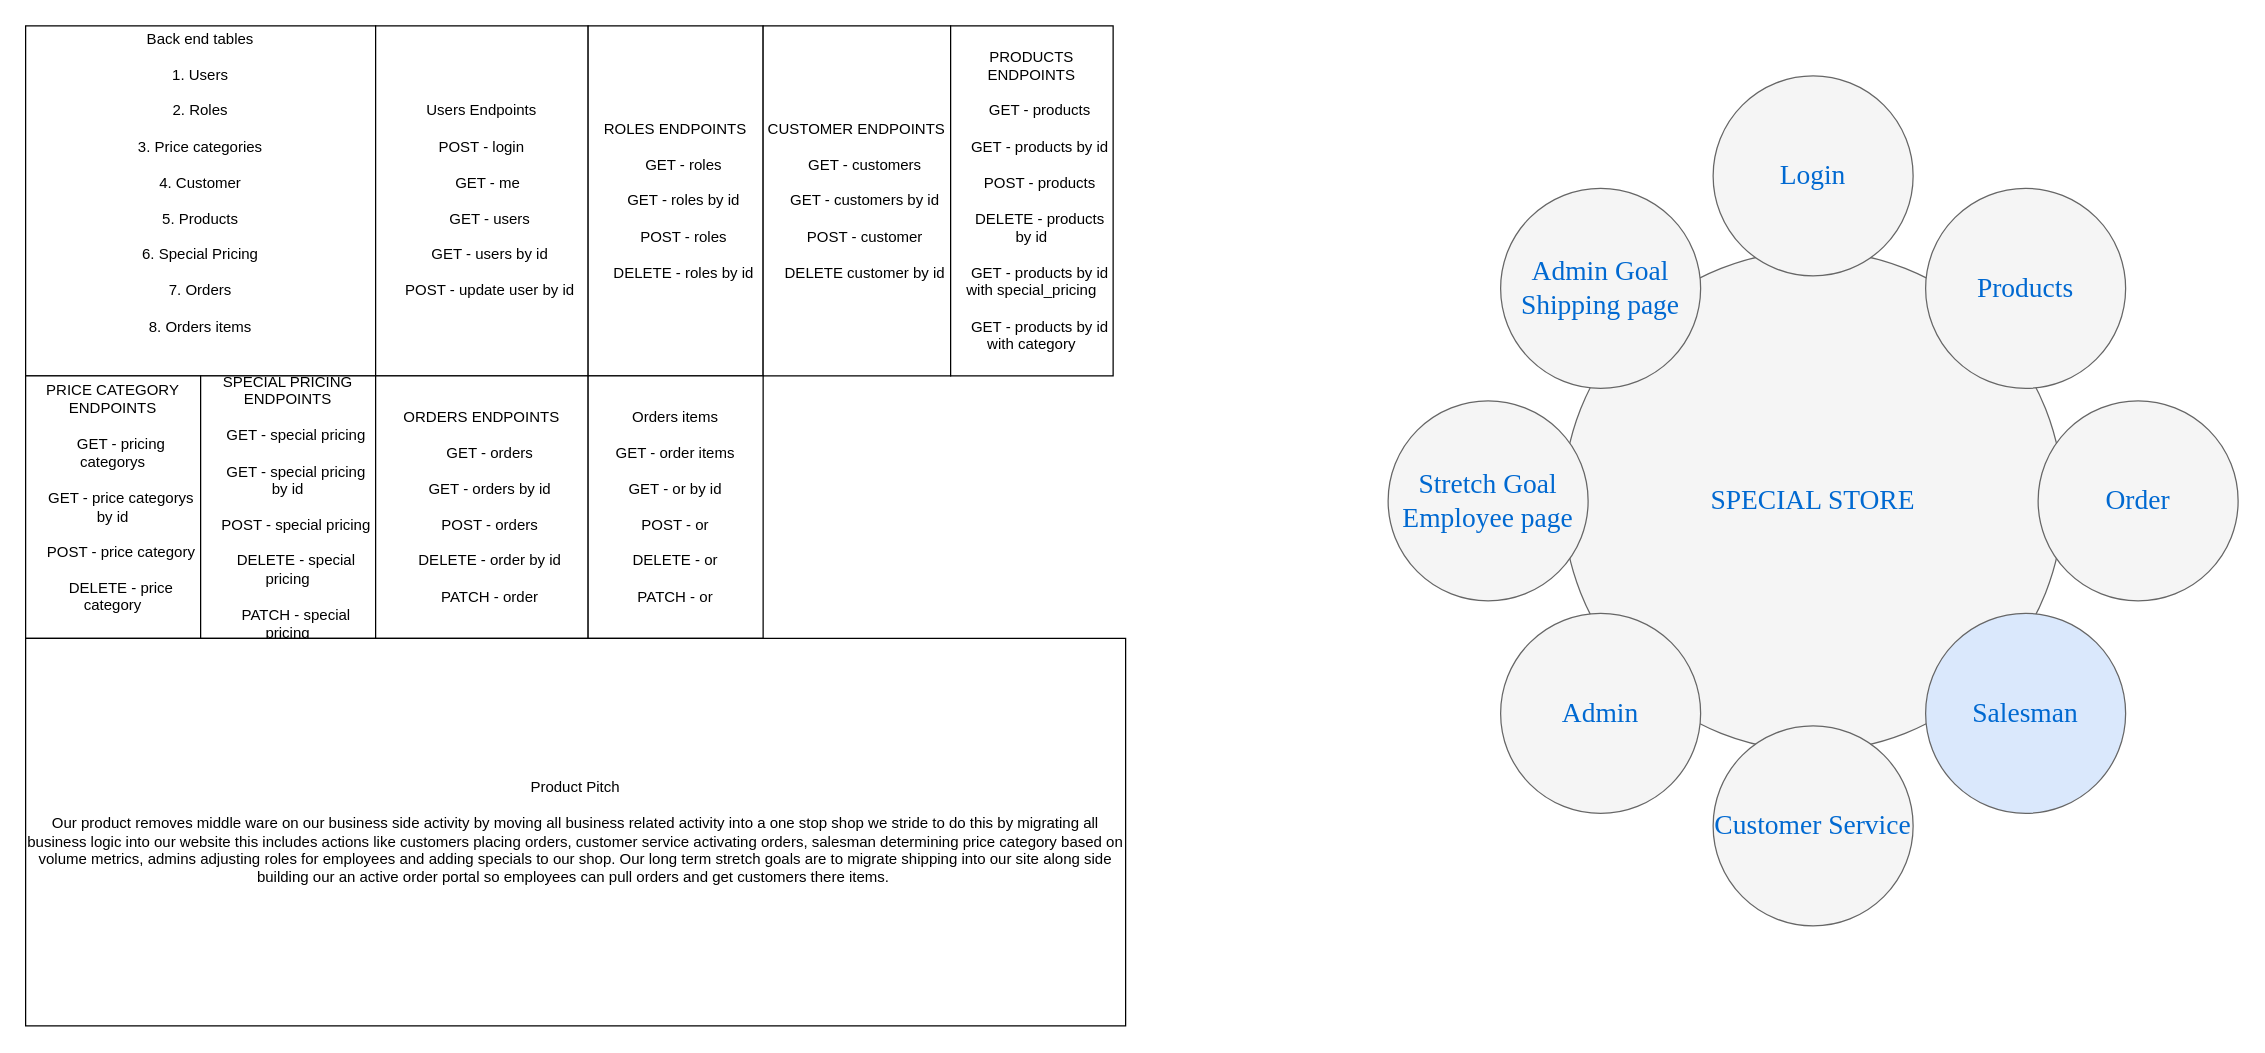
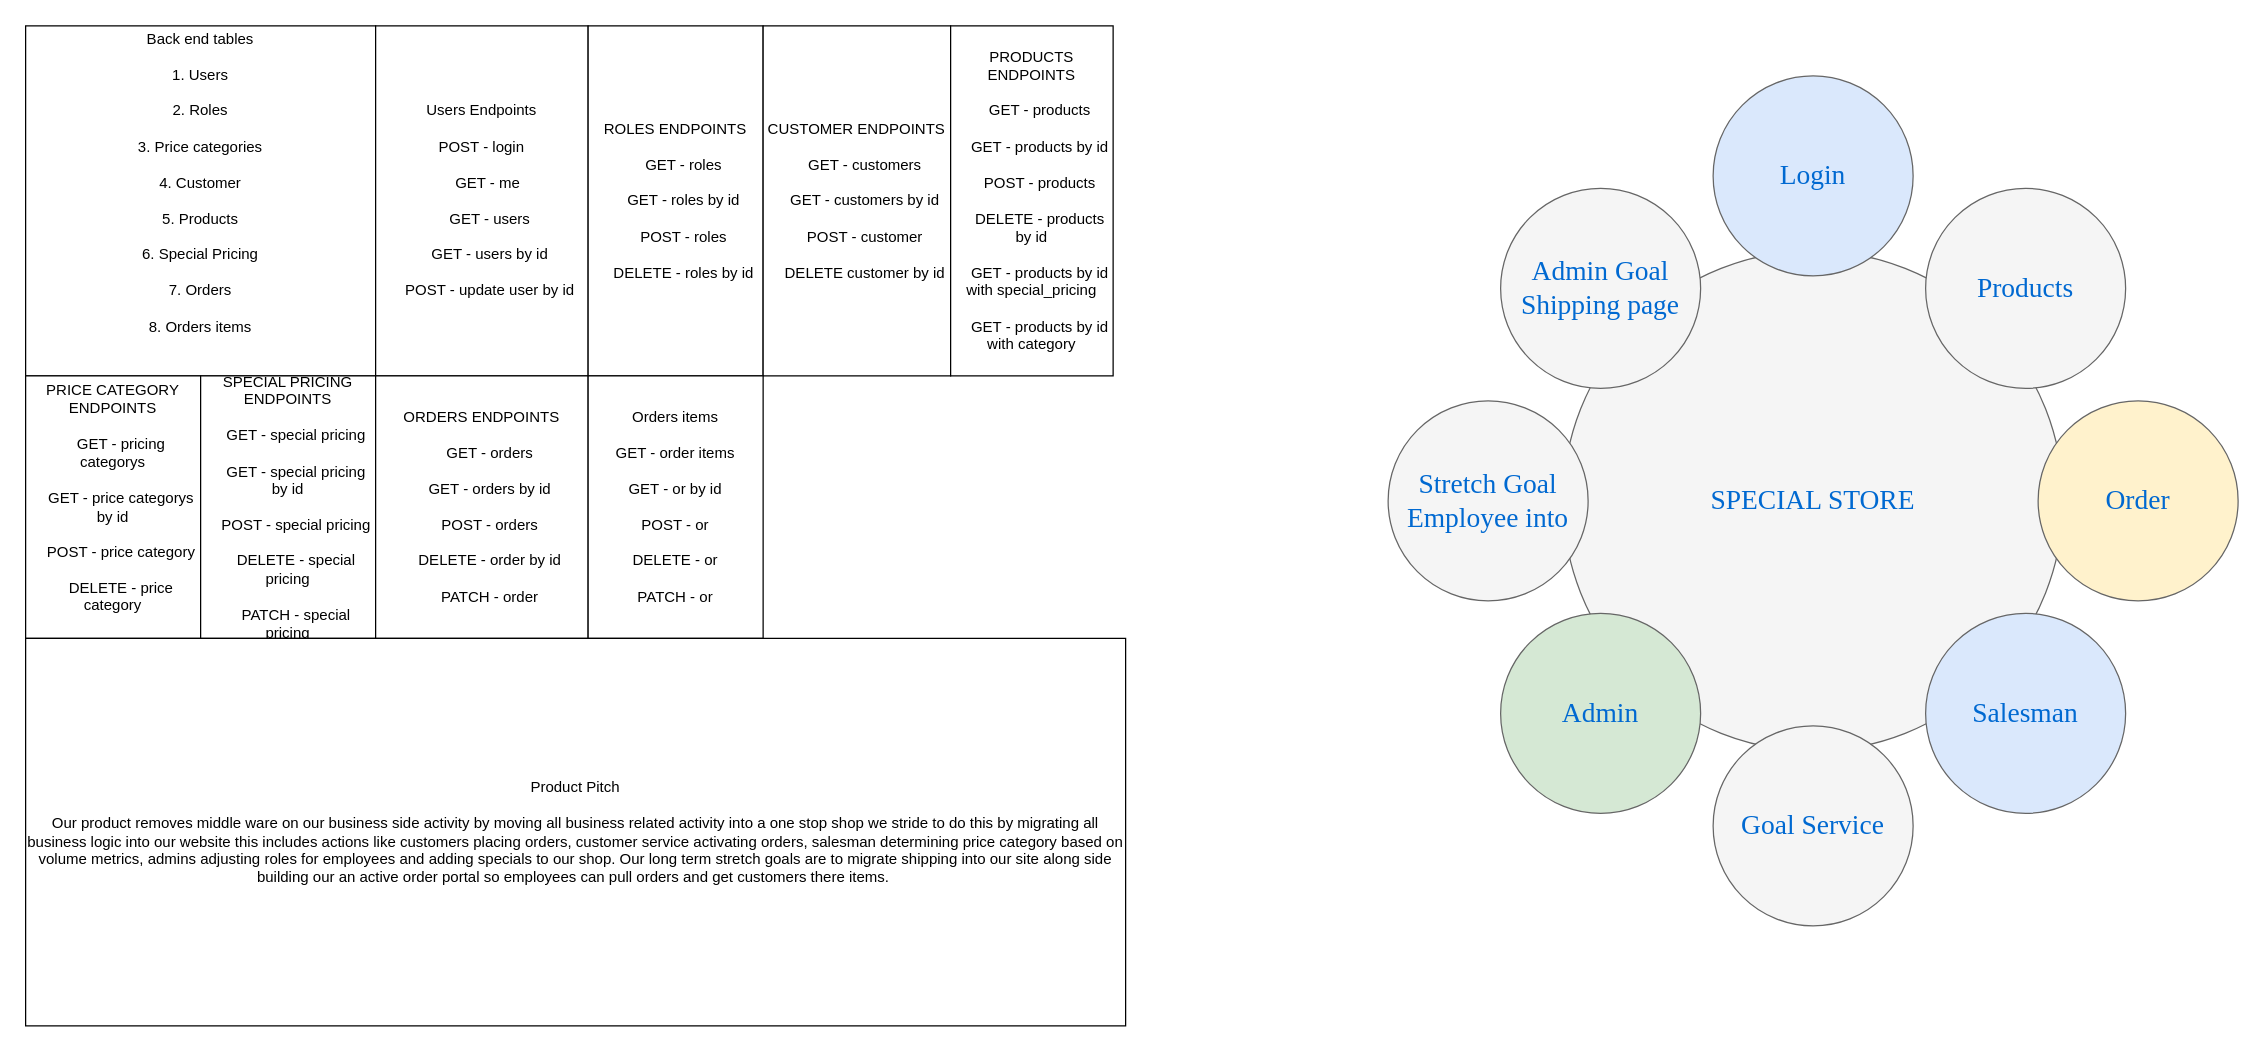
(1813, 176) -> (1813, 176)
(1488, 501) -> (1488, 501)
(2138, 501) -> (2138, 501)
(1601, 713) -> (1601, 713)
(1813, 826) -> (1813, 826)
